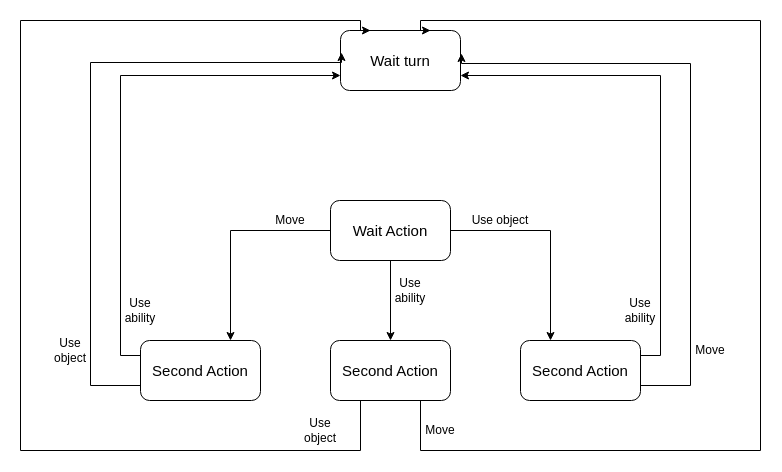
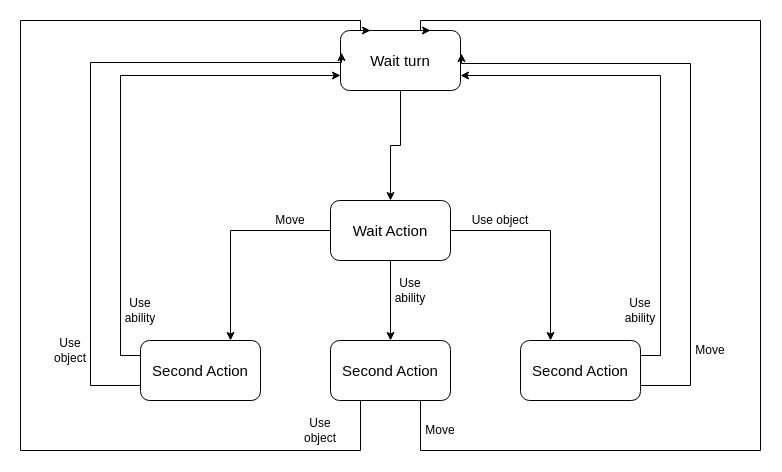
none -> (400, 146)
